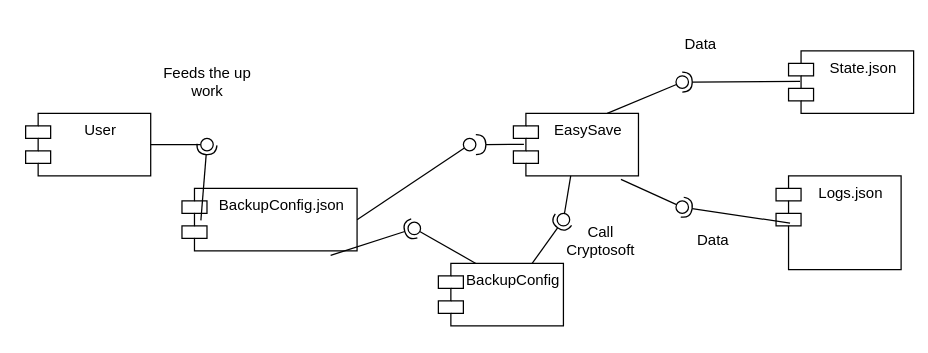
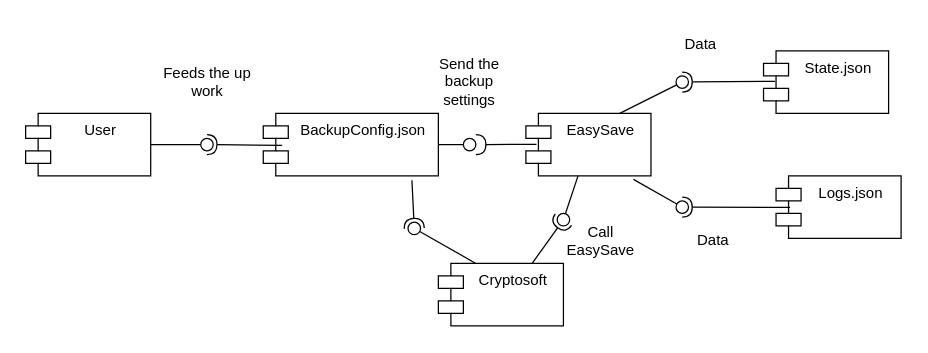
none -> (469, 82)
(851, 82) -> (826, 82)
(576, 144) -> (588, 144)
(269, 219) -> (351, 144)
(838, 223) -> (838, 207)
(601, 241) -> (601, 241)
(513, 280) -> (513, 280)
